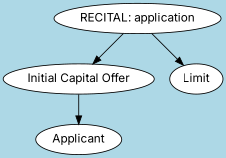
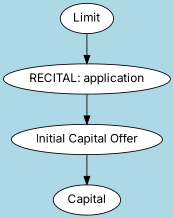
(165, 46) -> (87, 45)
(79, 139) -> (87, 200)
